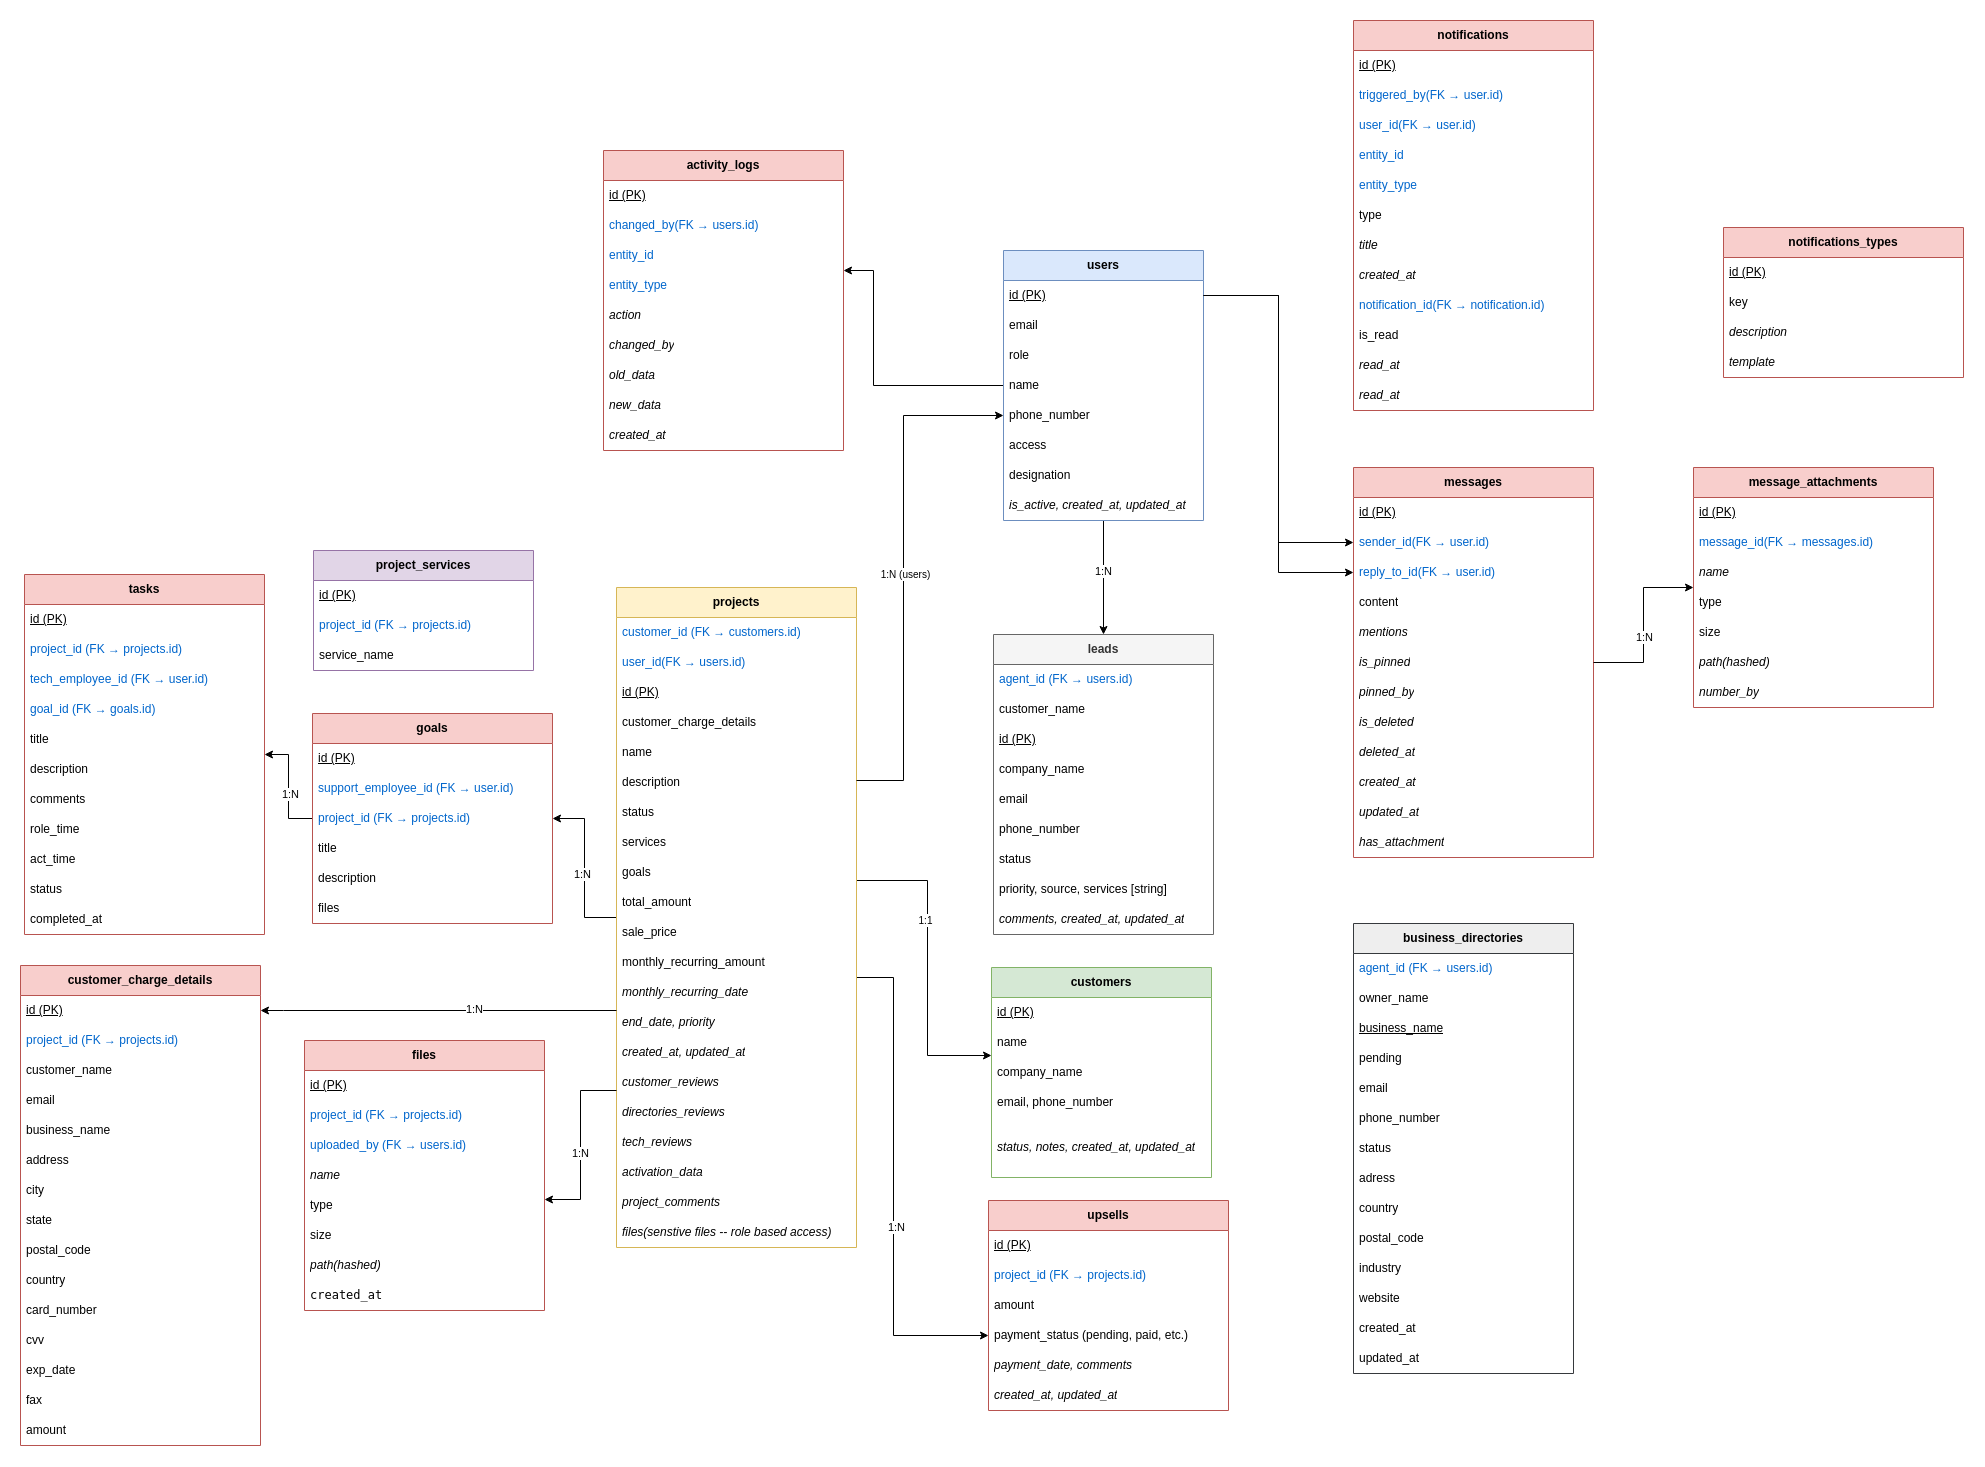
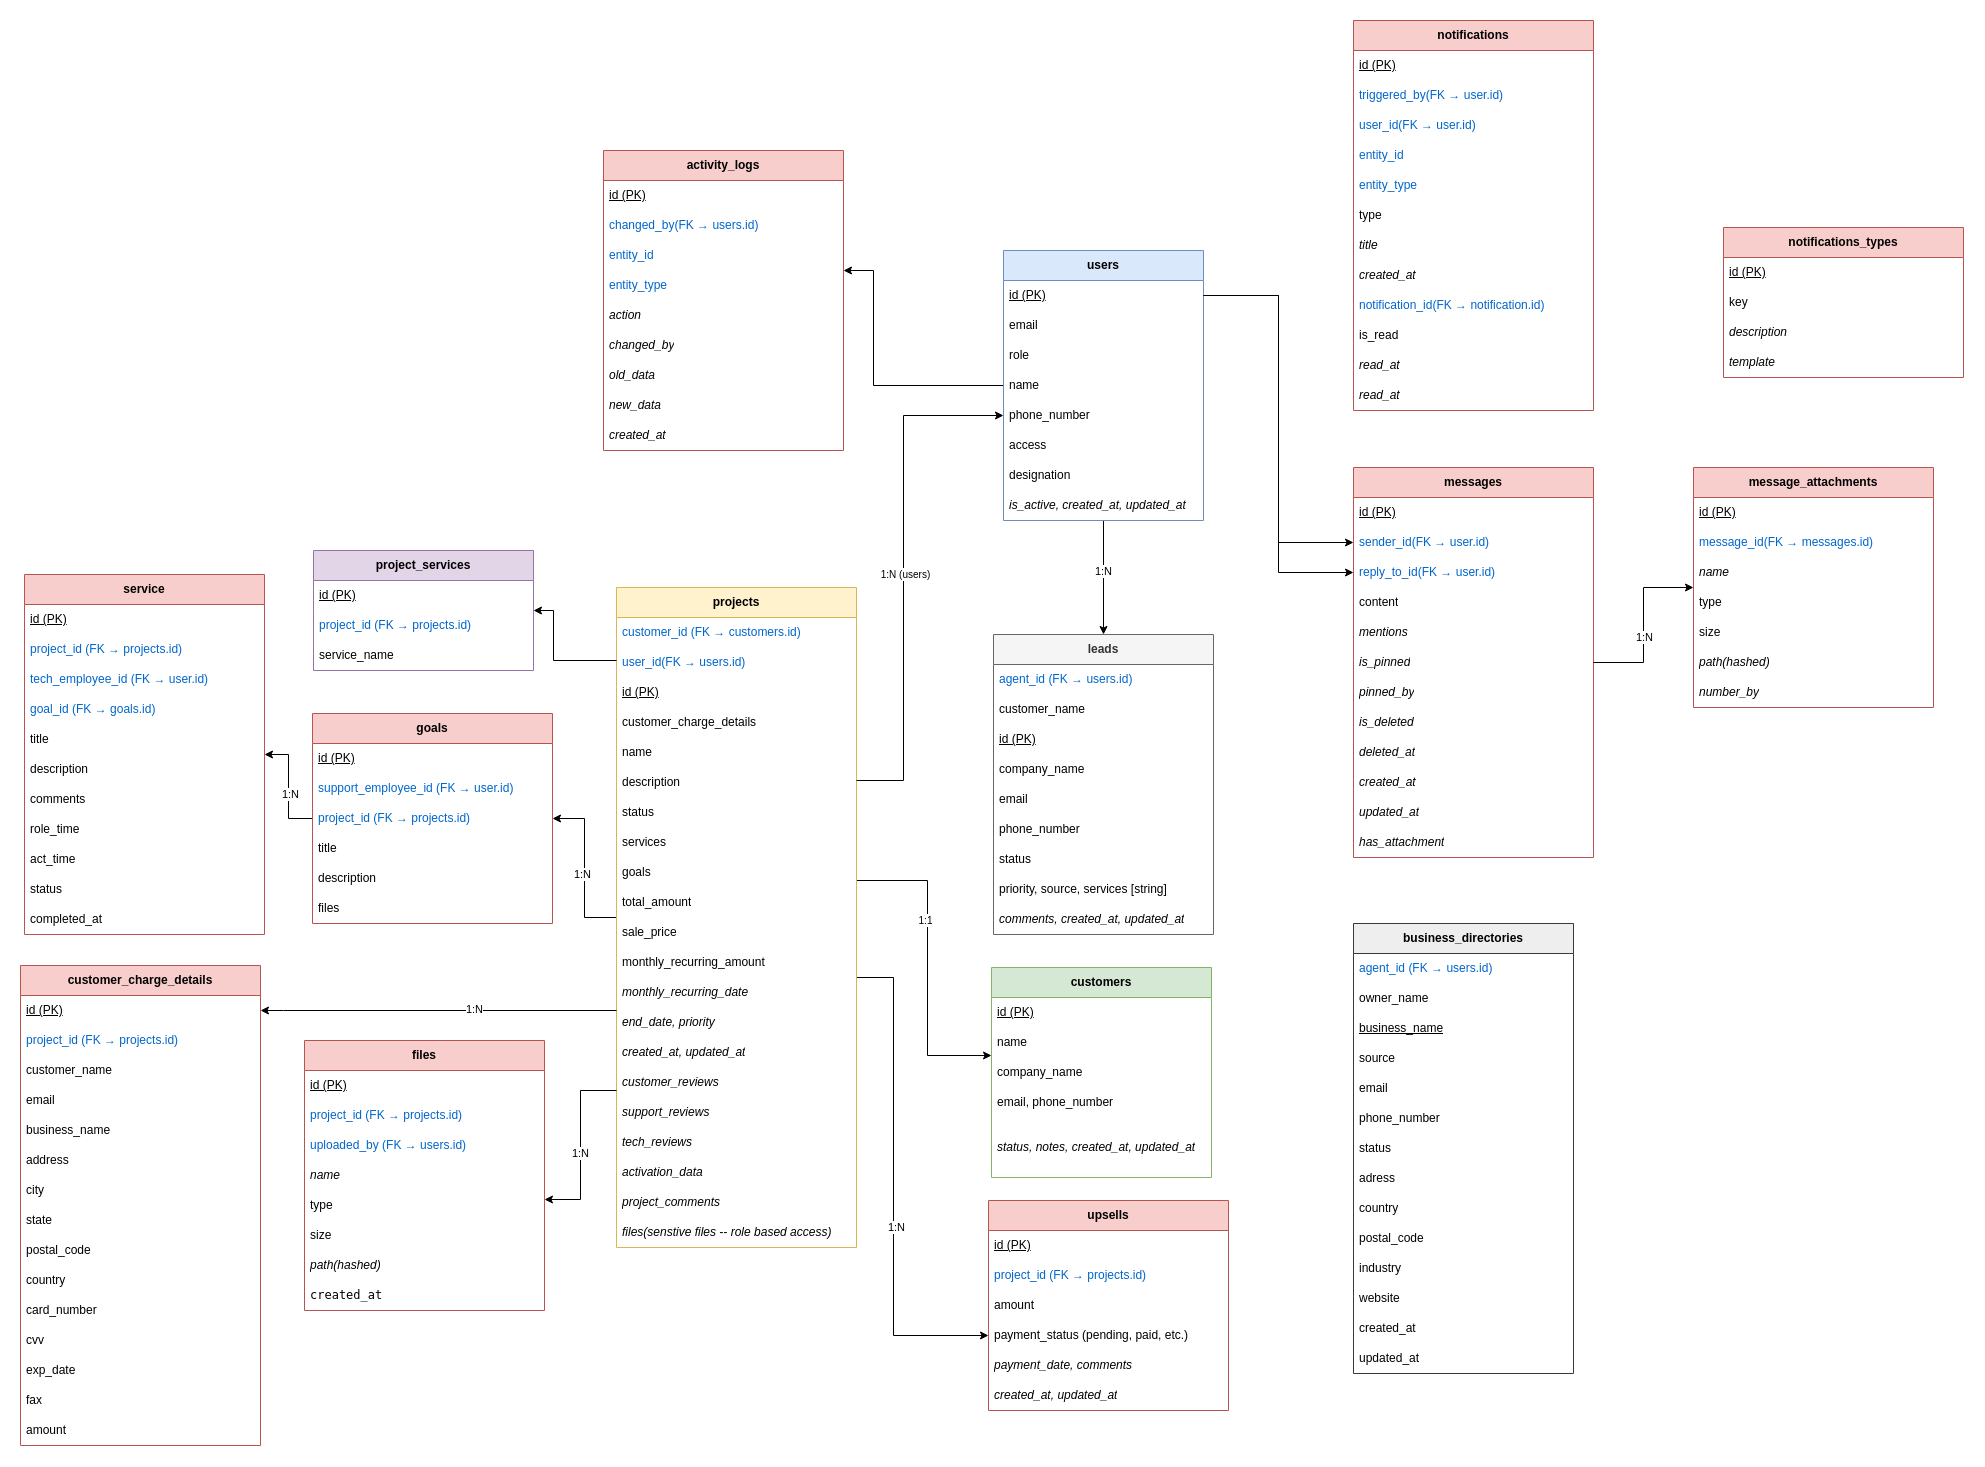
(145, 590) -> (145, 590)
none -> (554, 660)
(1381, 1059) -> (1380, 1059)
(682, 1113) -> (671, 1113)
